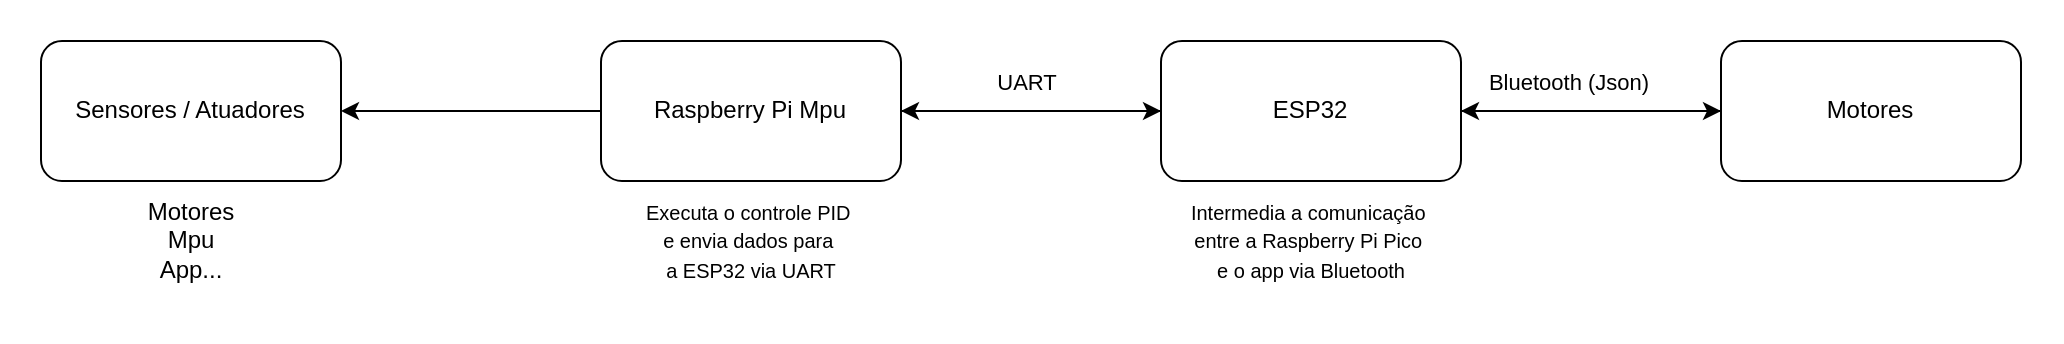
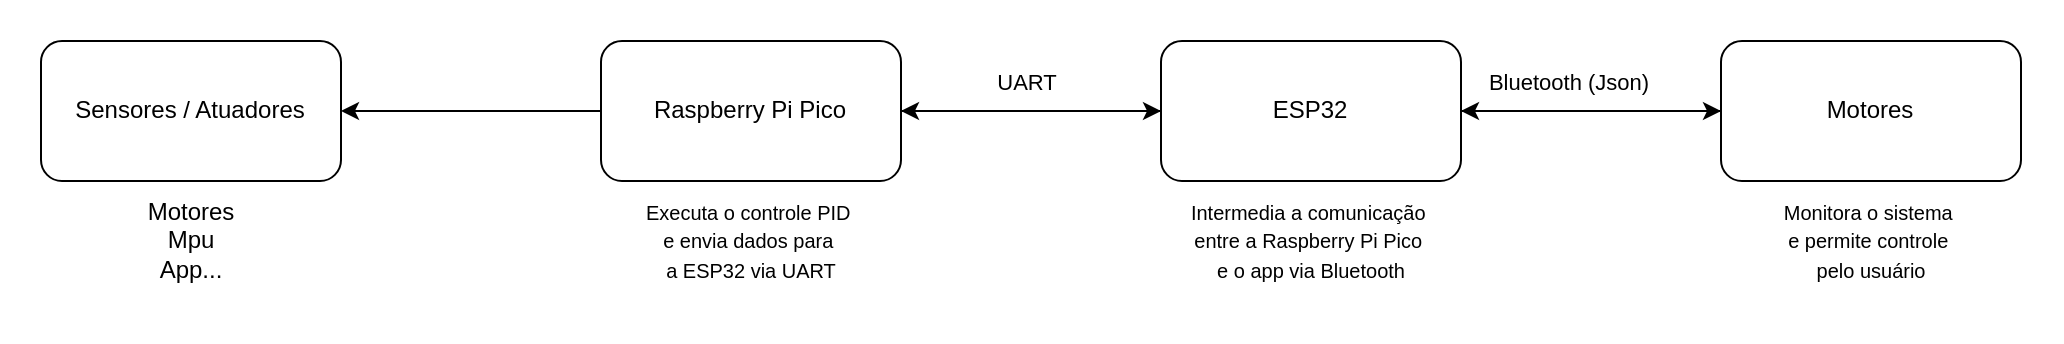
(751, 111) -> (751, 111)
none -> (1871, 241)
